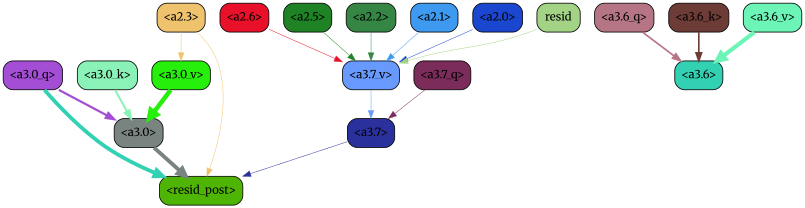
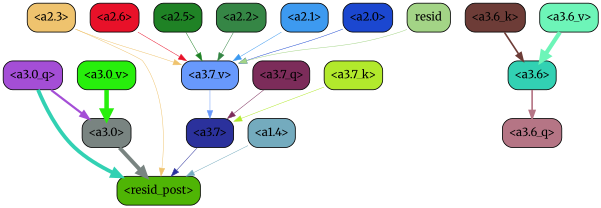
(181, 43) -> (129, 48)
(658, 44) -> (532, 100)
(107, 75) -> none
none -> (353, 75)
none -> (272, 133)
